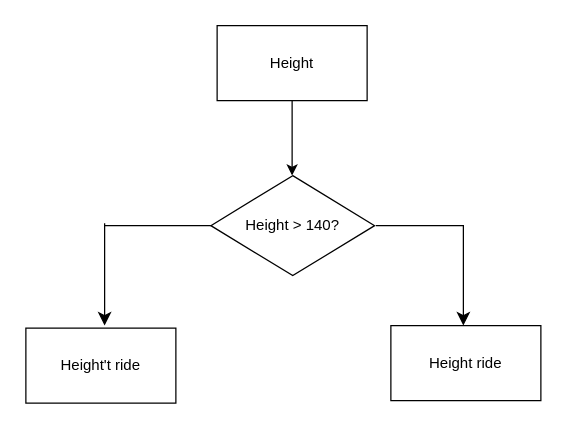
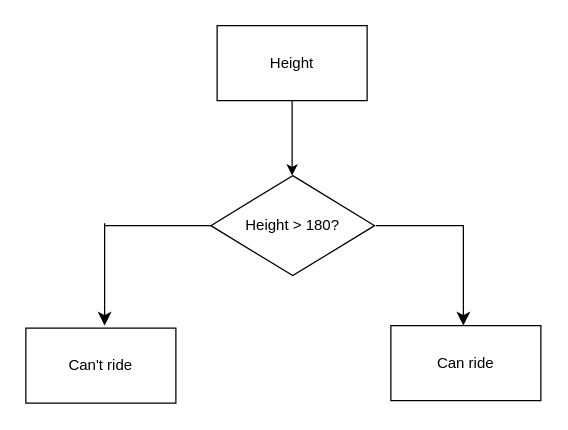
(293, 226) -> (293, 226)
(466, 363) -> (466, 363)
(101, 366) -> (101, 366)
